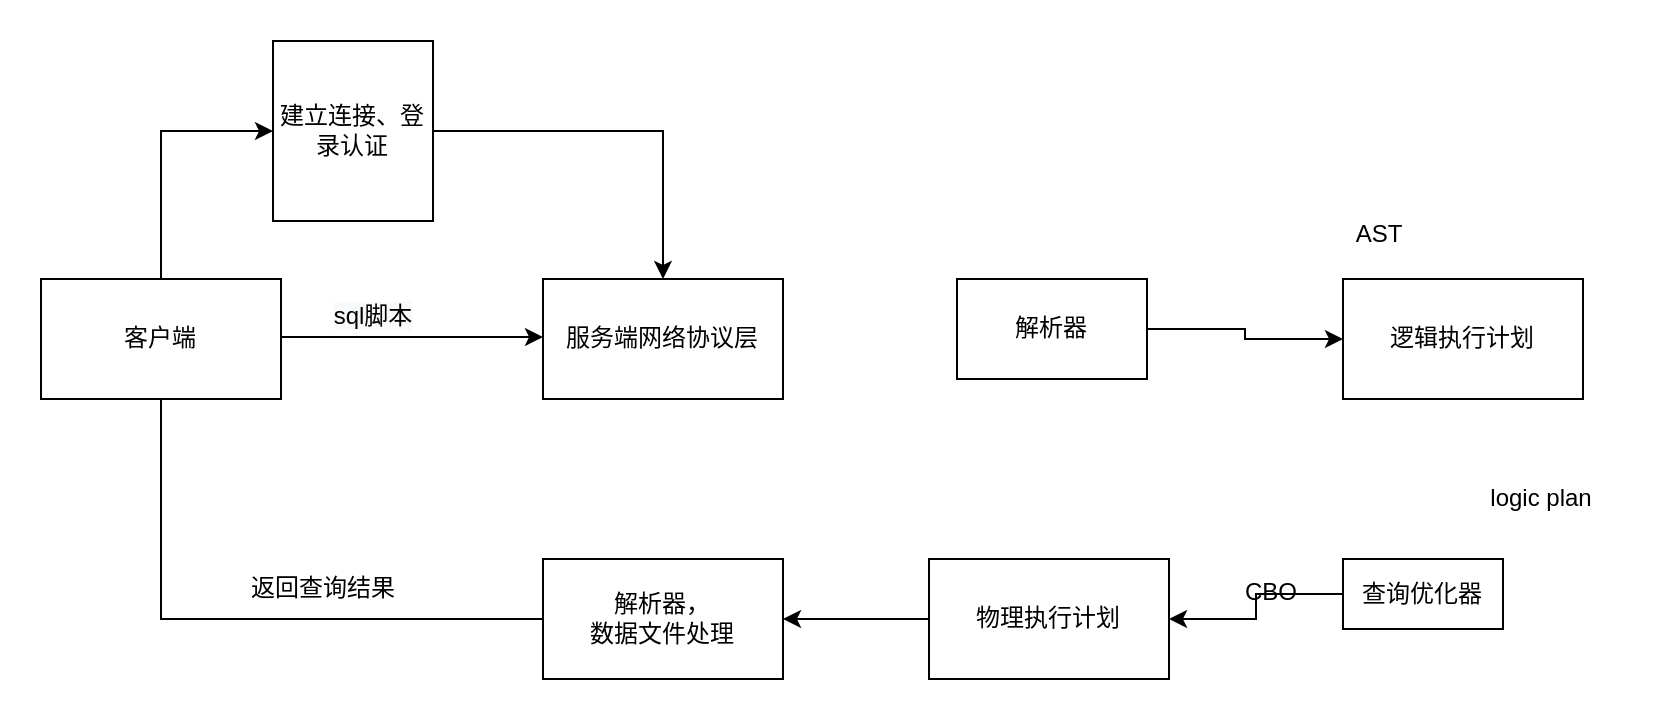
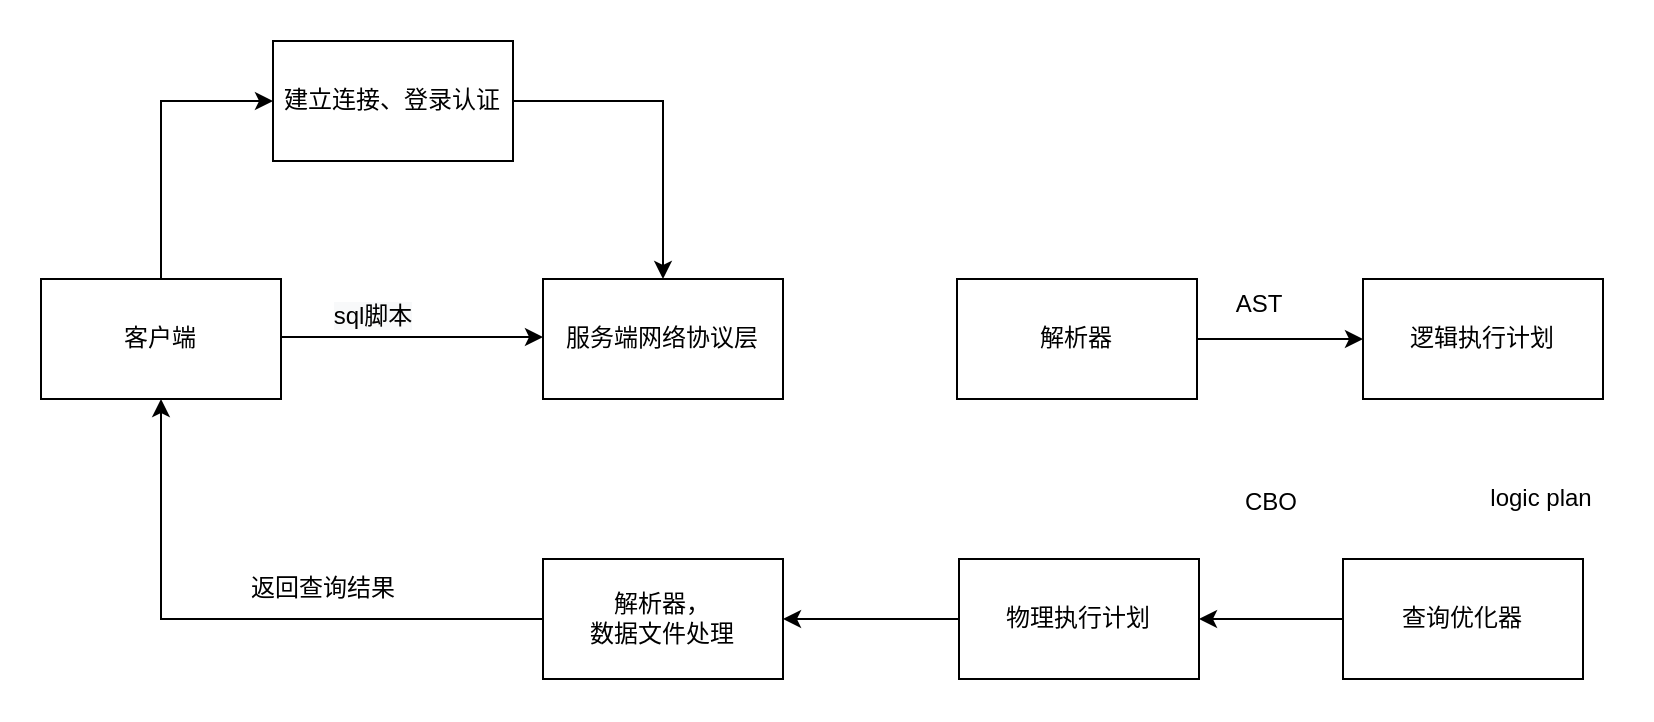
(353, 131) -> (393, 101)
(1379, 235) -> (1259, 305)
(1052, 329) -> (1077, 339)
(1463, 339) -> (1483, 339)
(161, 408) -> (161, 414)
(1271, 593) -> (1271, 503)
(1423, 594) -> (1463, 619)
(1049, 619) -> (1079, 619)
